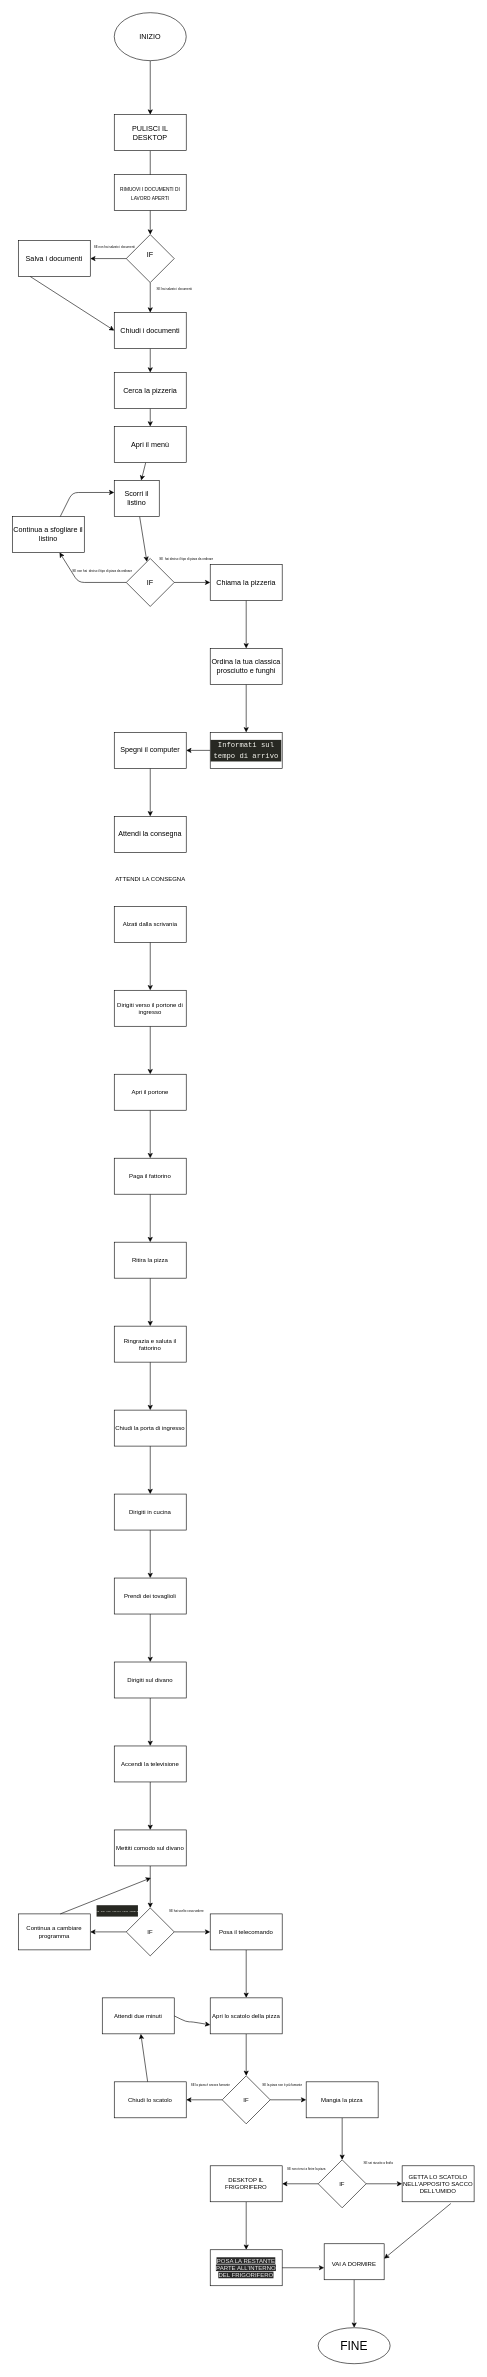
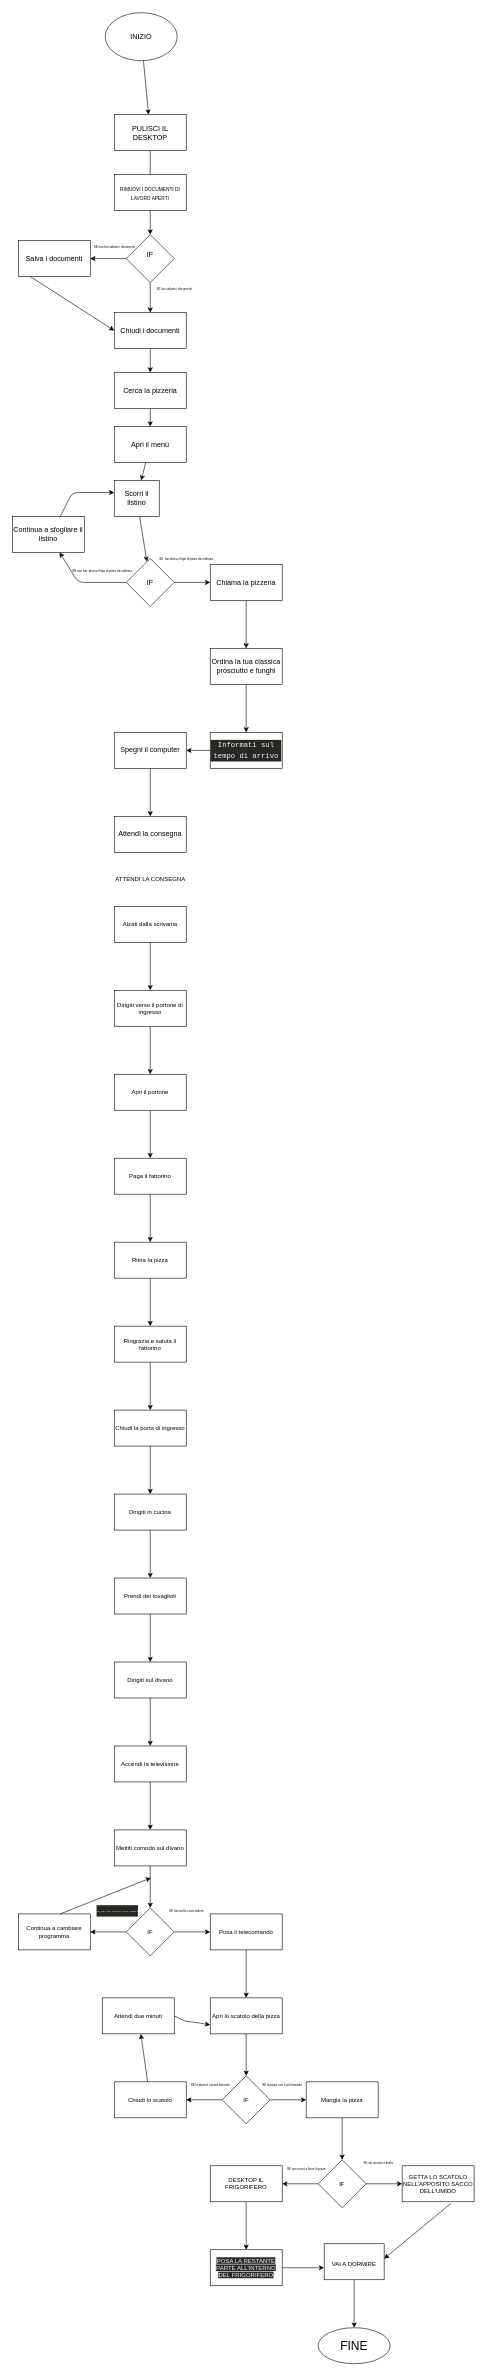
(150, 36) -> (141, 36)
